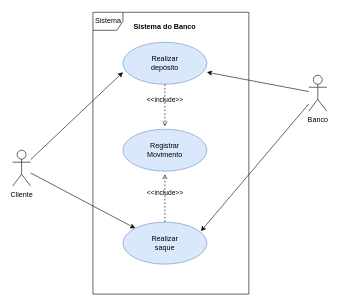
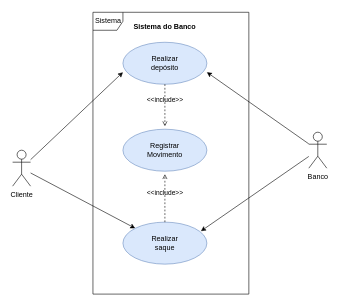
(318, 93) -> (318, 150)
